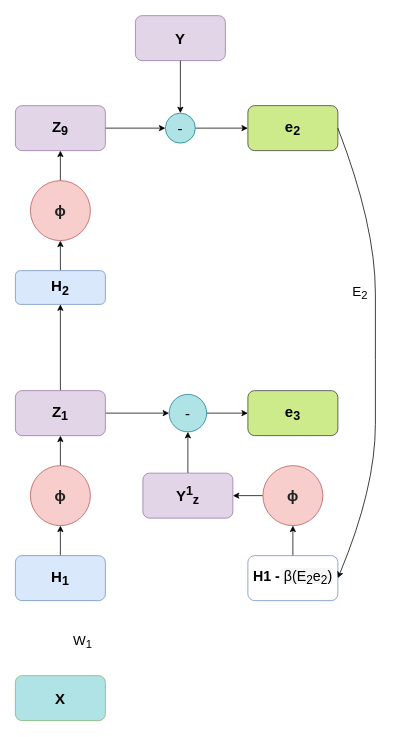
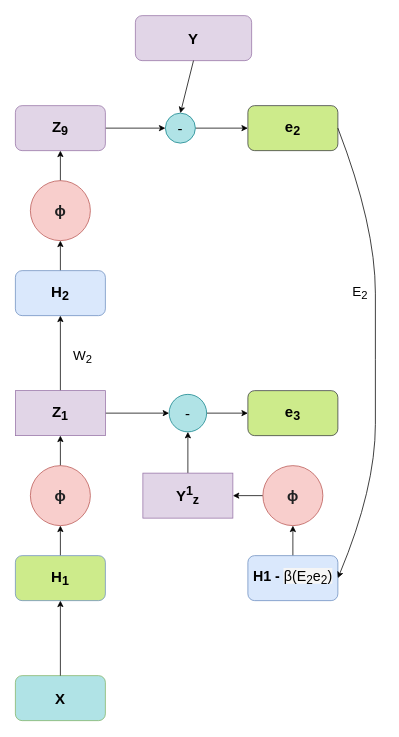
(180, 38) -> (194, 38)
(60, 287) -> (60, 293)
none -> (83, 357)
(60, 413) -> (60, 413)
(188, 495) -> (188, 495)
(60, 578) -> (60, 578)
(293, 578) -> (293, 578)
none -> (60, 640)
(83, 642) -> none
